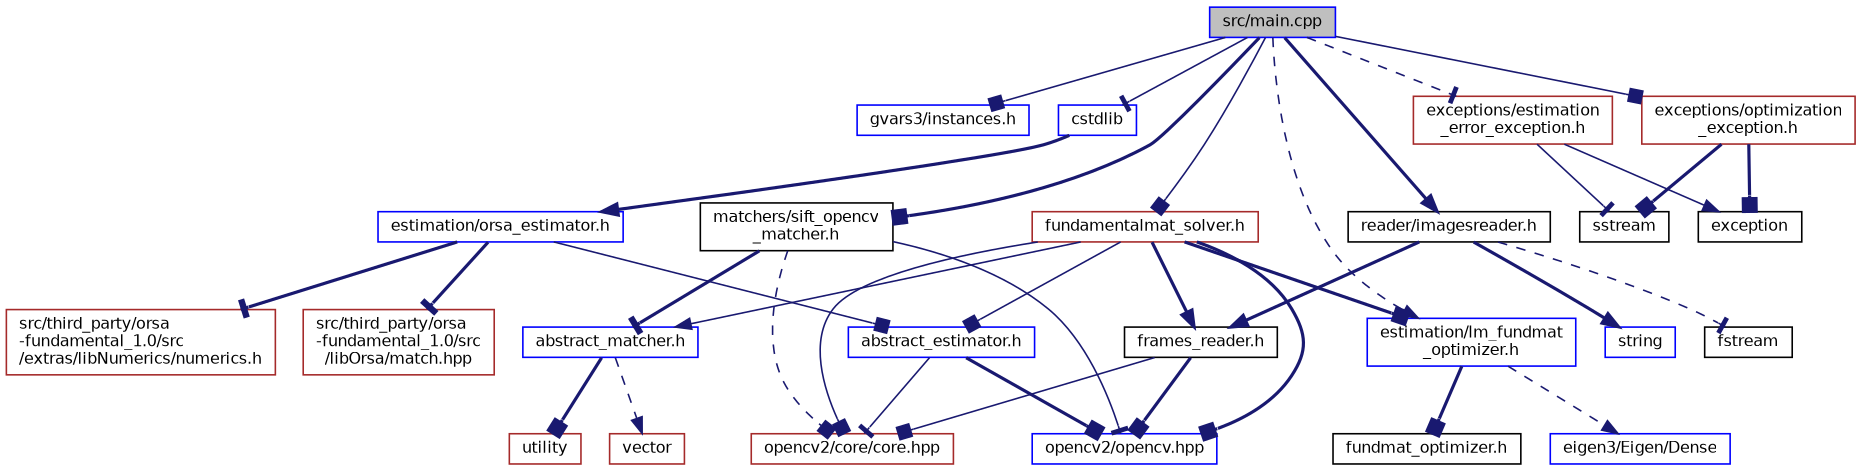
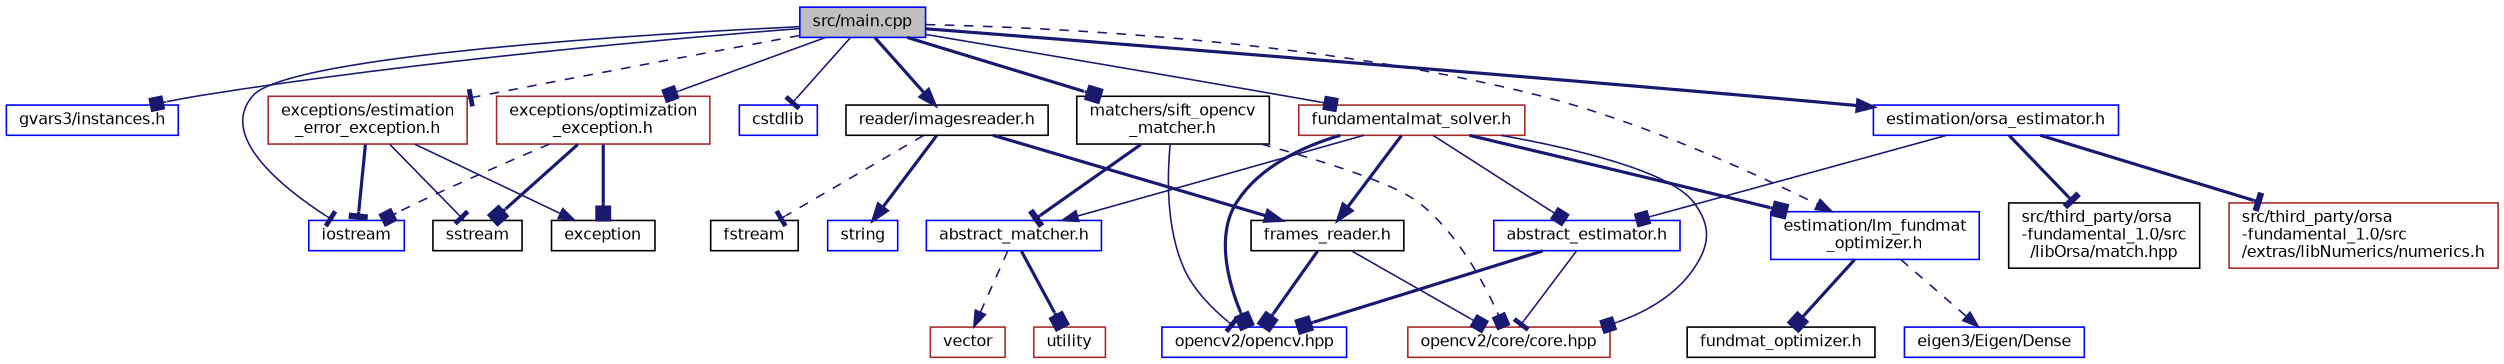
(845, 178) -> (1508, 76)
none -> (357, 236)
(399, 342) -> (2104, 236)
